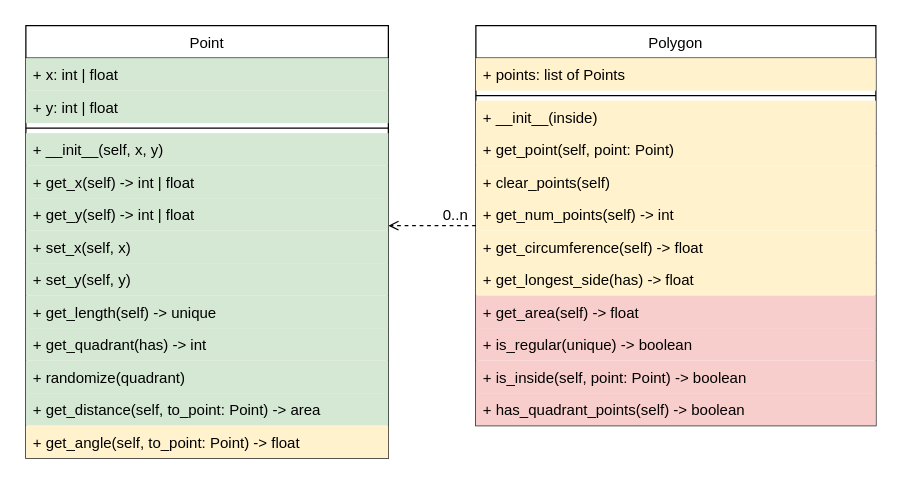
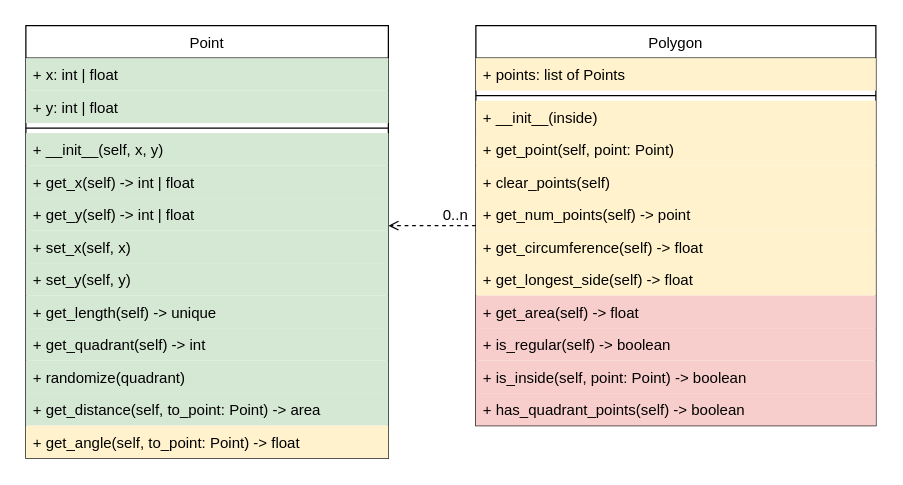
(593, 215) -> (601, 215)
(605, 280) -> (607, 280)
(134, 345) -> (136, 345)
(599, 345) -> (591, 345)
